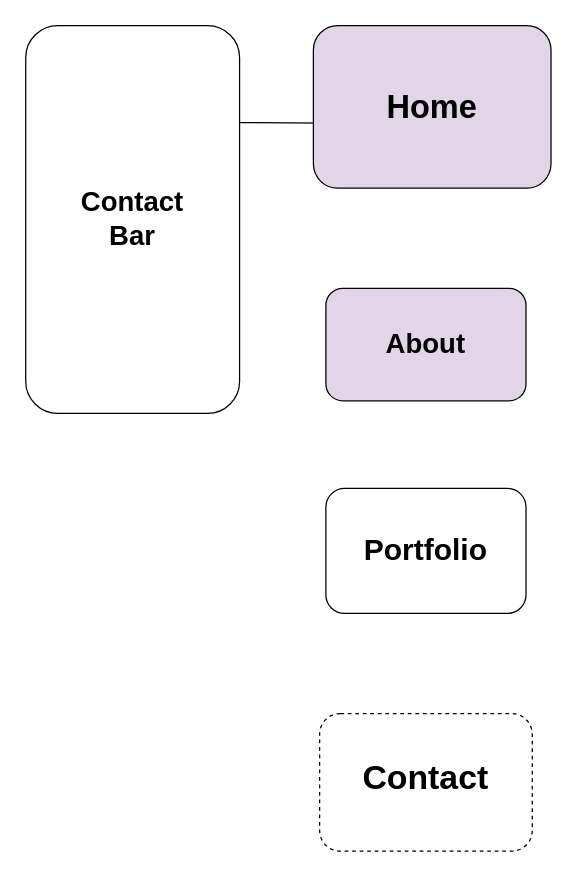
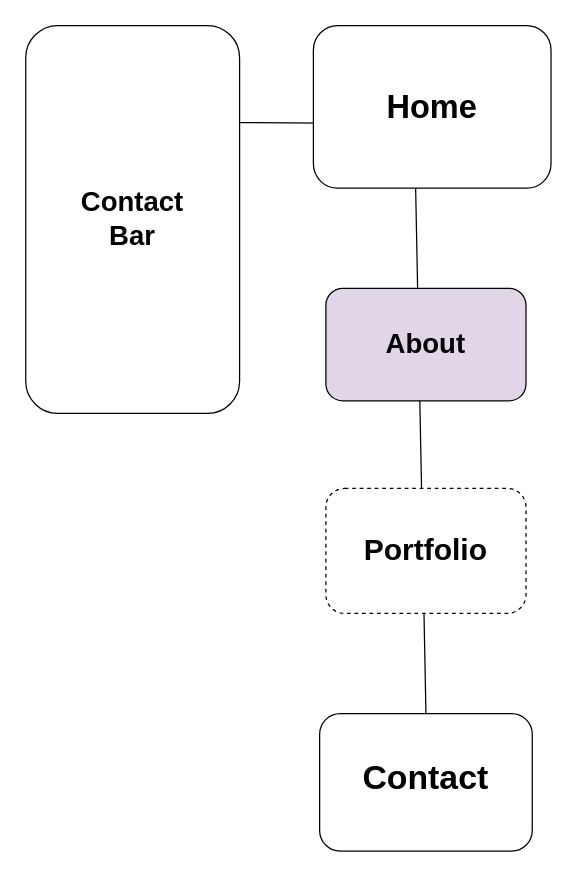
(432, 107) -> (432, 107)
none -> (416, 238)
(426, 551) -> (426, 551)
(426, 782) -> (426, 782)
